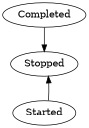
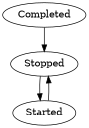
none -> (40, 85)
